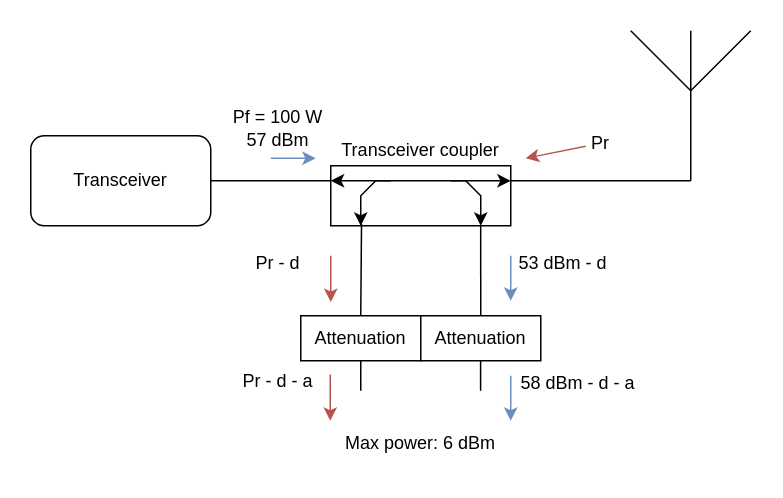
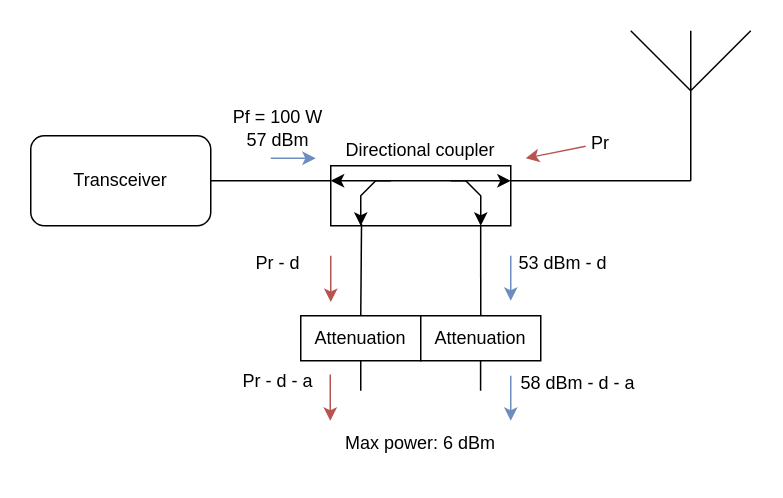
(421, 151) -> (421, 151)
